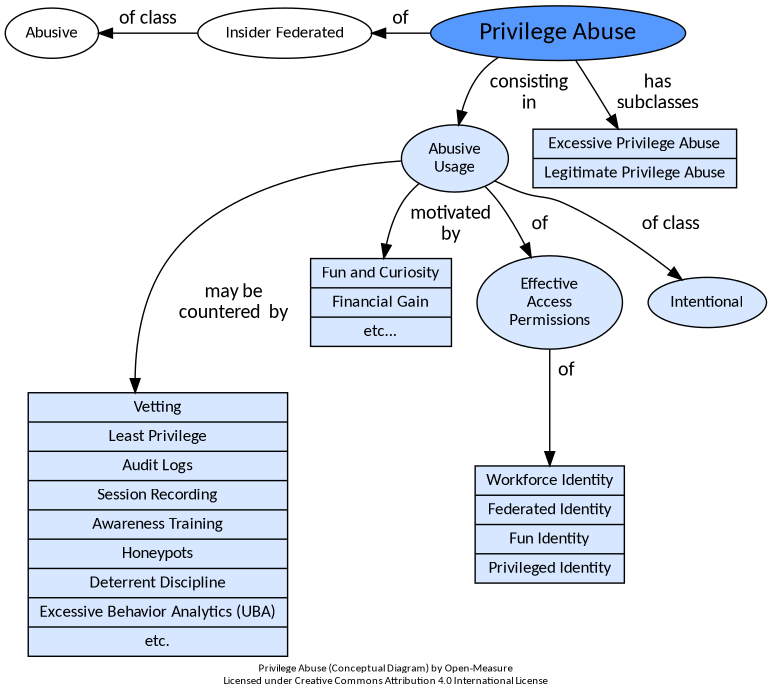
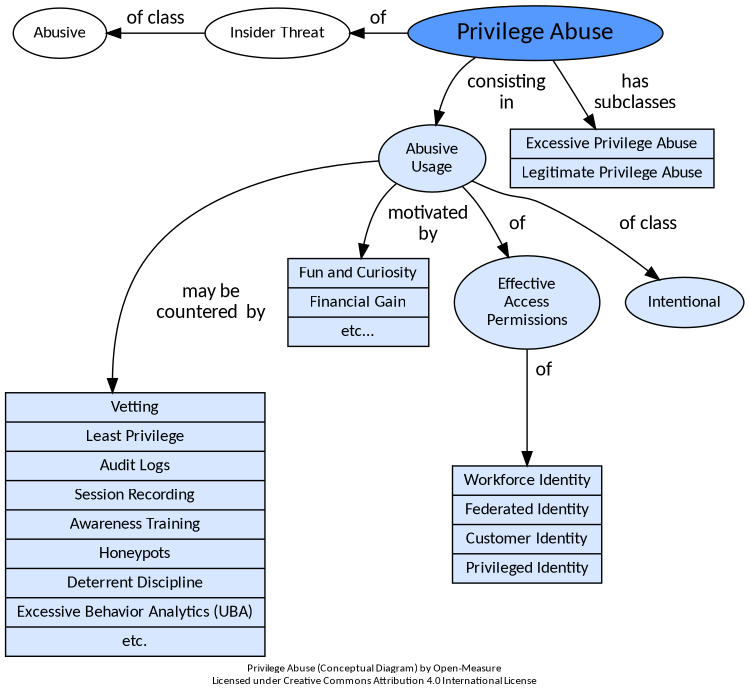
(285, 33) -> (277, 33)
(550, 538) -> (527, 538)
